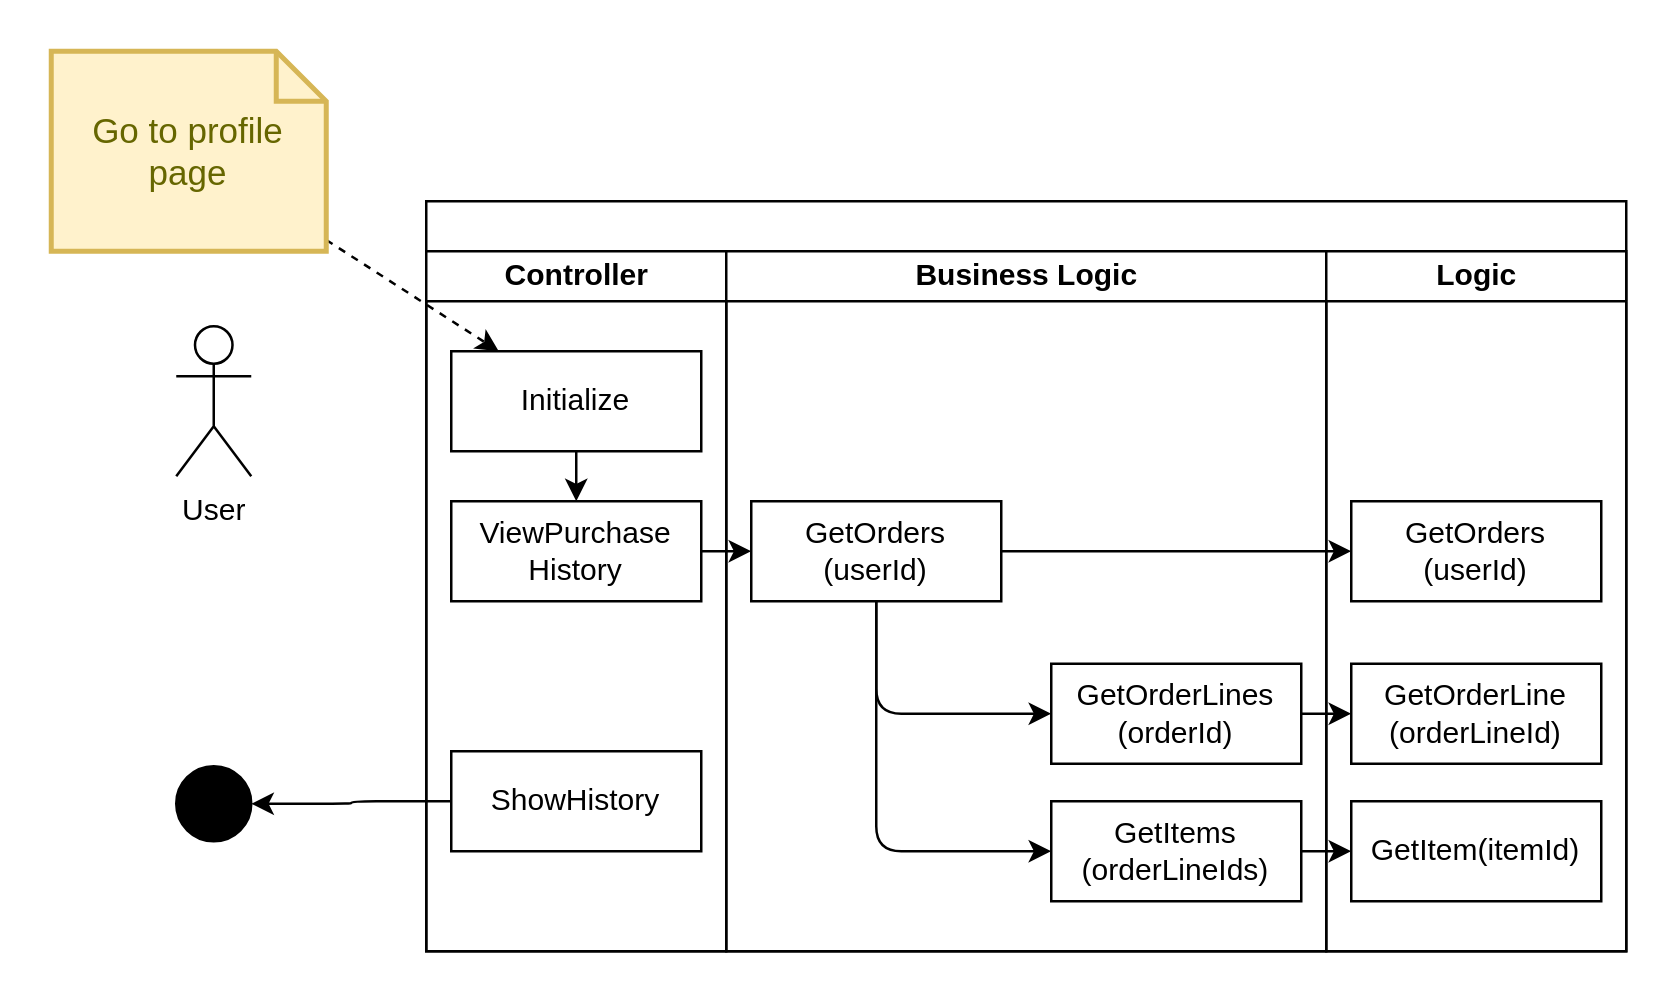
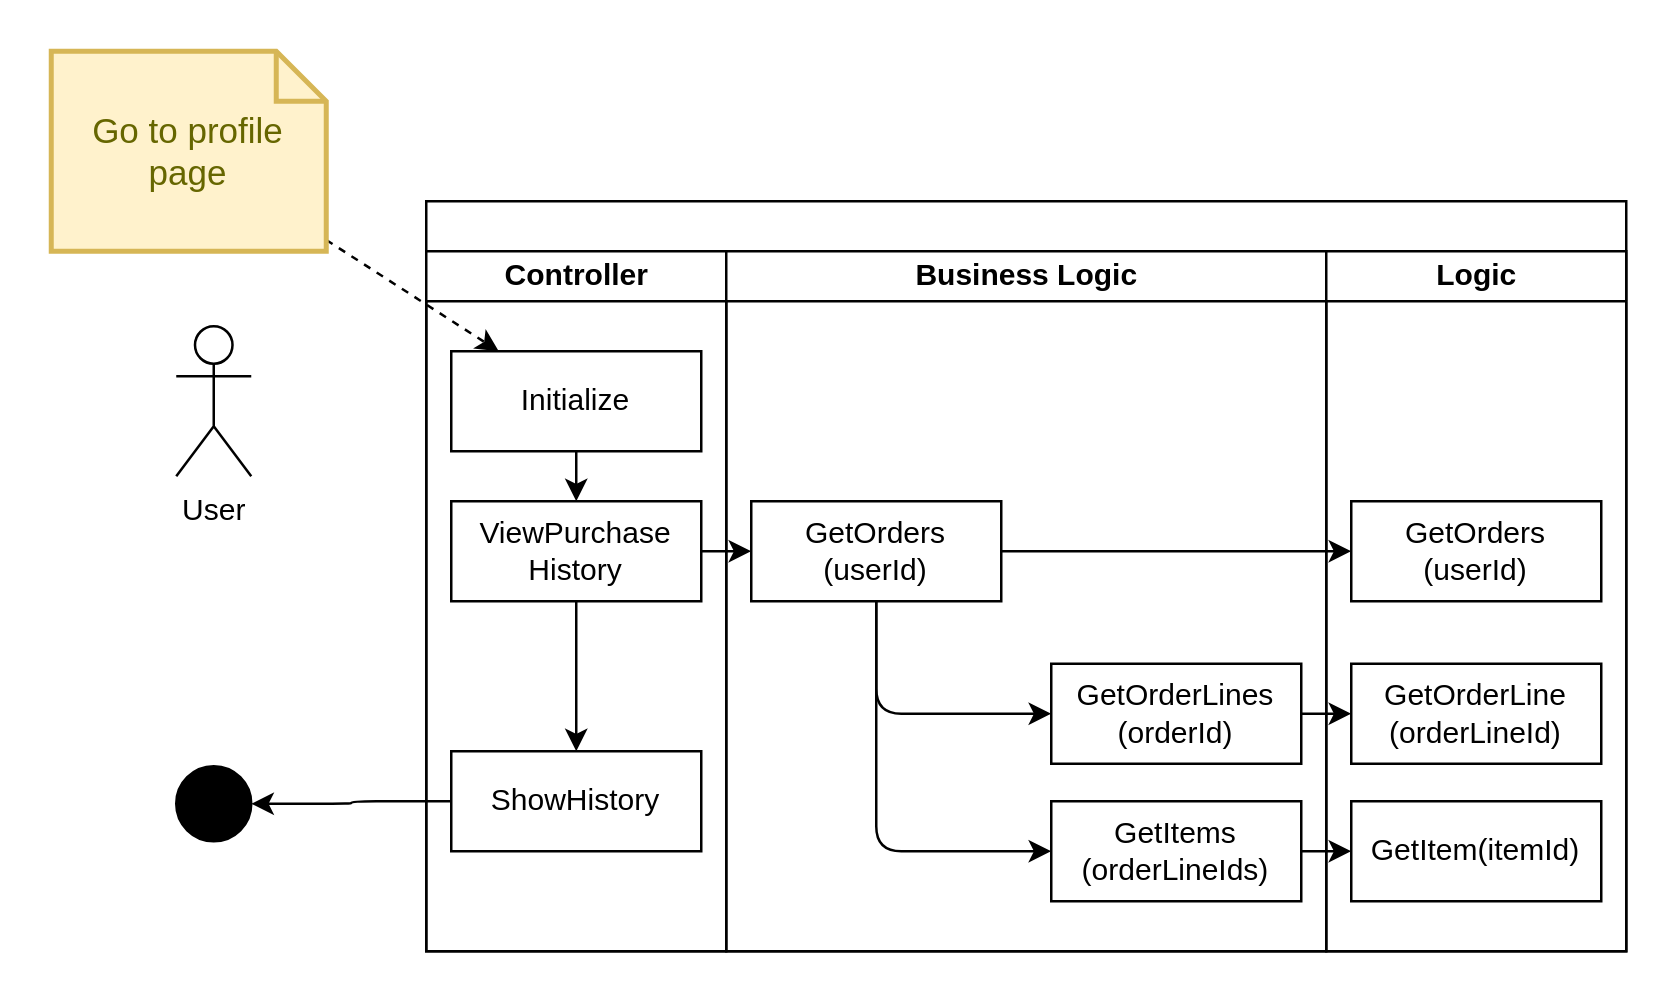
none -> (576, 668)
